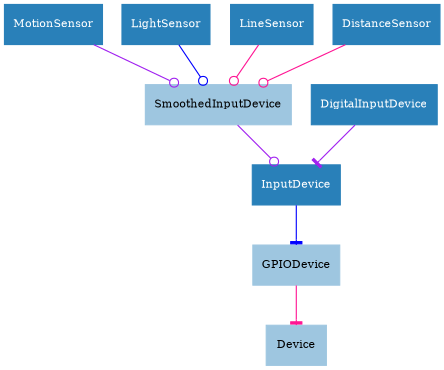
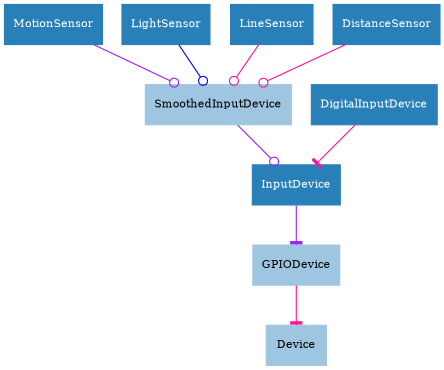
(337, 143) -> (337, 143)
(296, 222) -> (296, 222)
